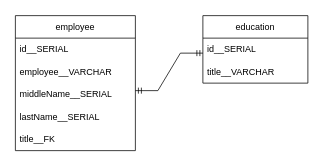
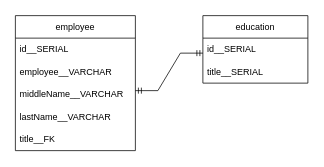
(240, 72) -> (238, 72)
(63, 94) -> (65, 94)
(59, 117) -> (62, 117)
